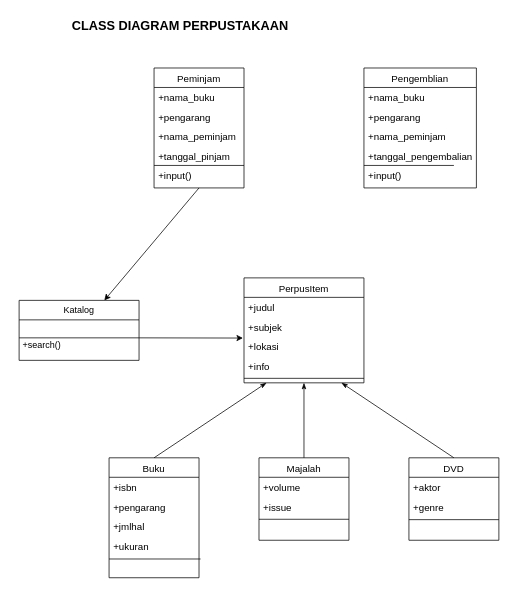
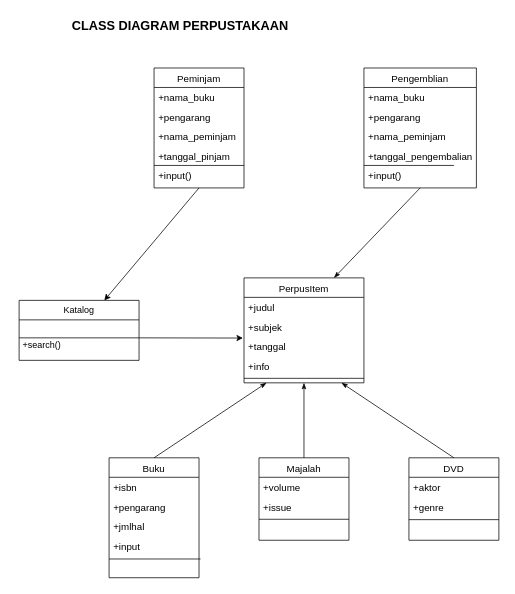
none -> (350, 261)
(265, 347) -> (269, 347)
(132, 547) -> (128, 547)
